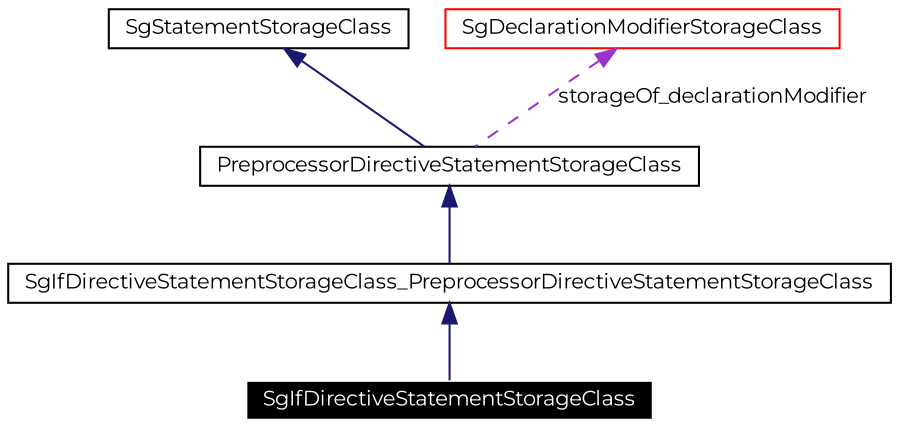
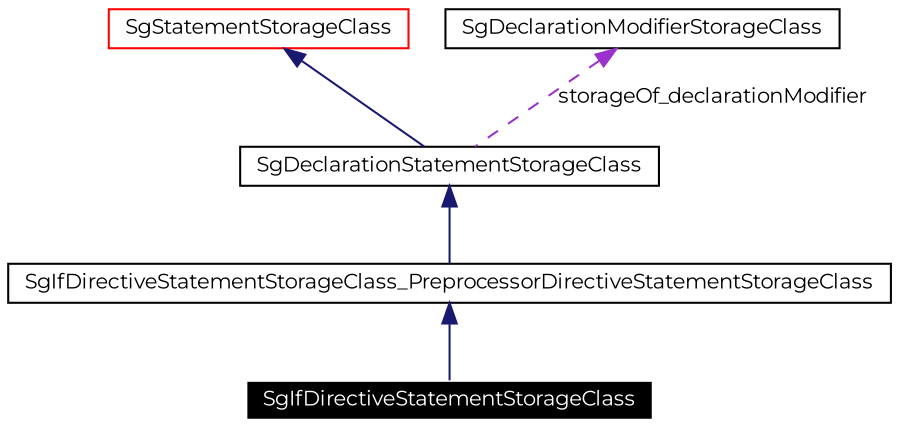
(259, 29) -> (259, 29)
(643, 29) -> (643, 29)
(450, 166) -> (450, 166)
